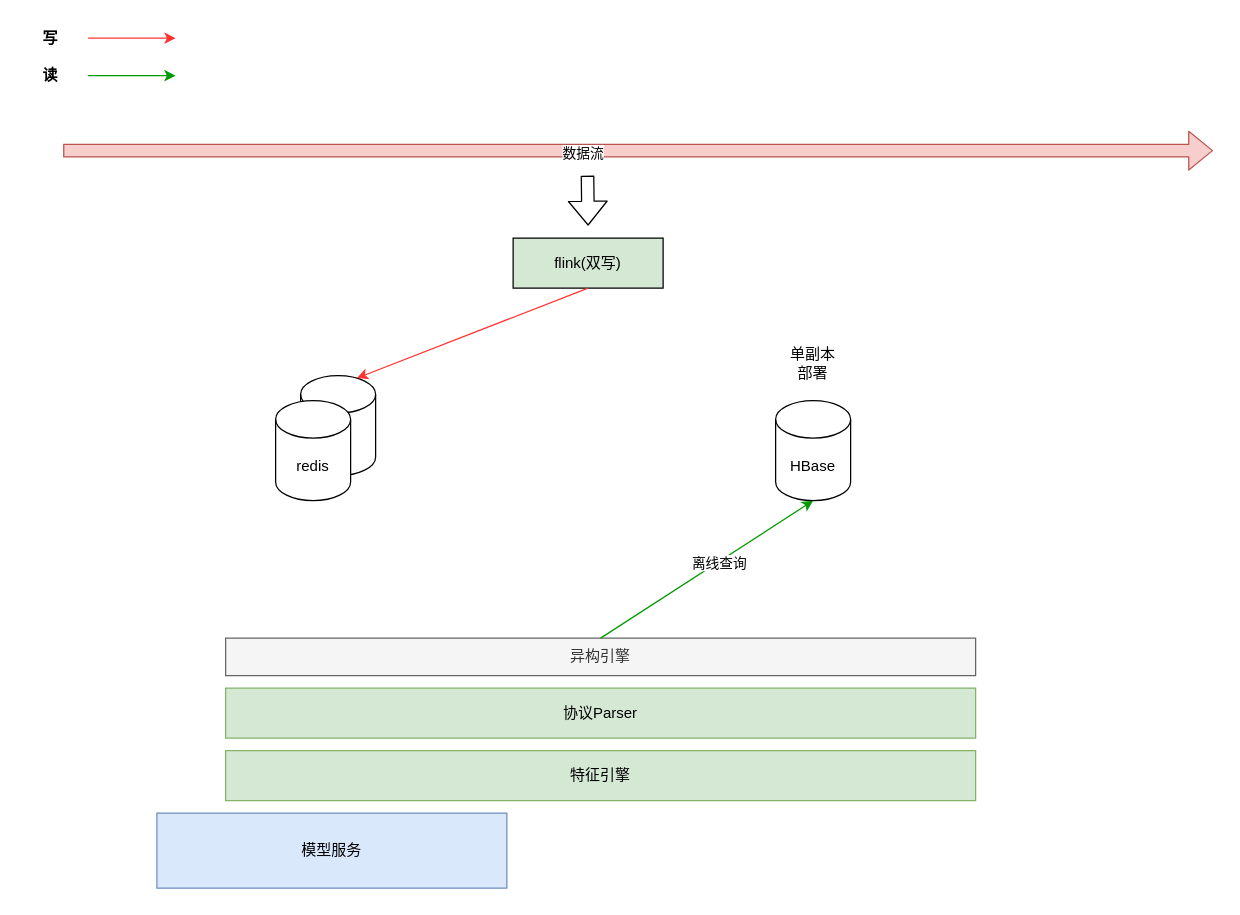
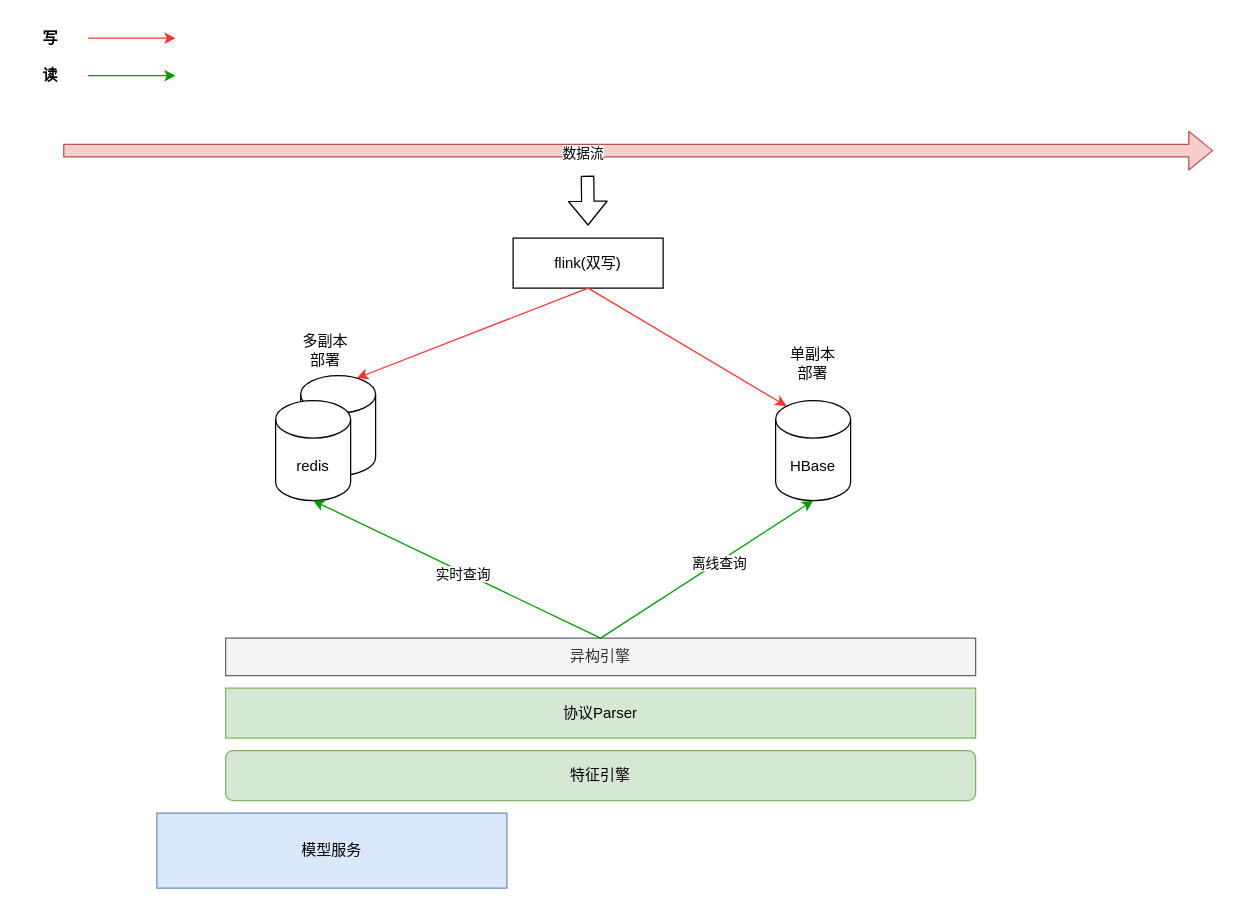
(588, 263) -> (588, 263)
none -> (685, 346)
none -> (326, 351)
none -> (460, 571)
(601, 776) -> (601, 776)
